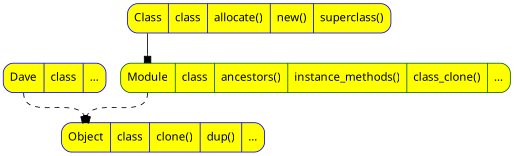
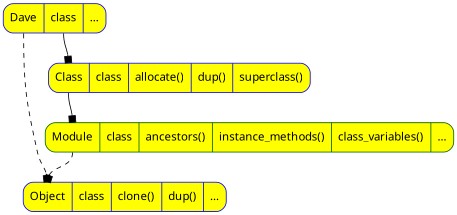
(292, 18) -> (212, 77)
none -> (65, 44)
(447, 77) -> (381, 137)
